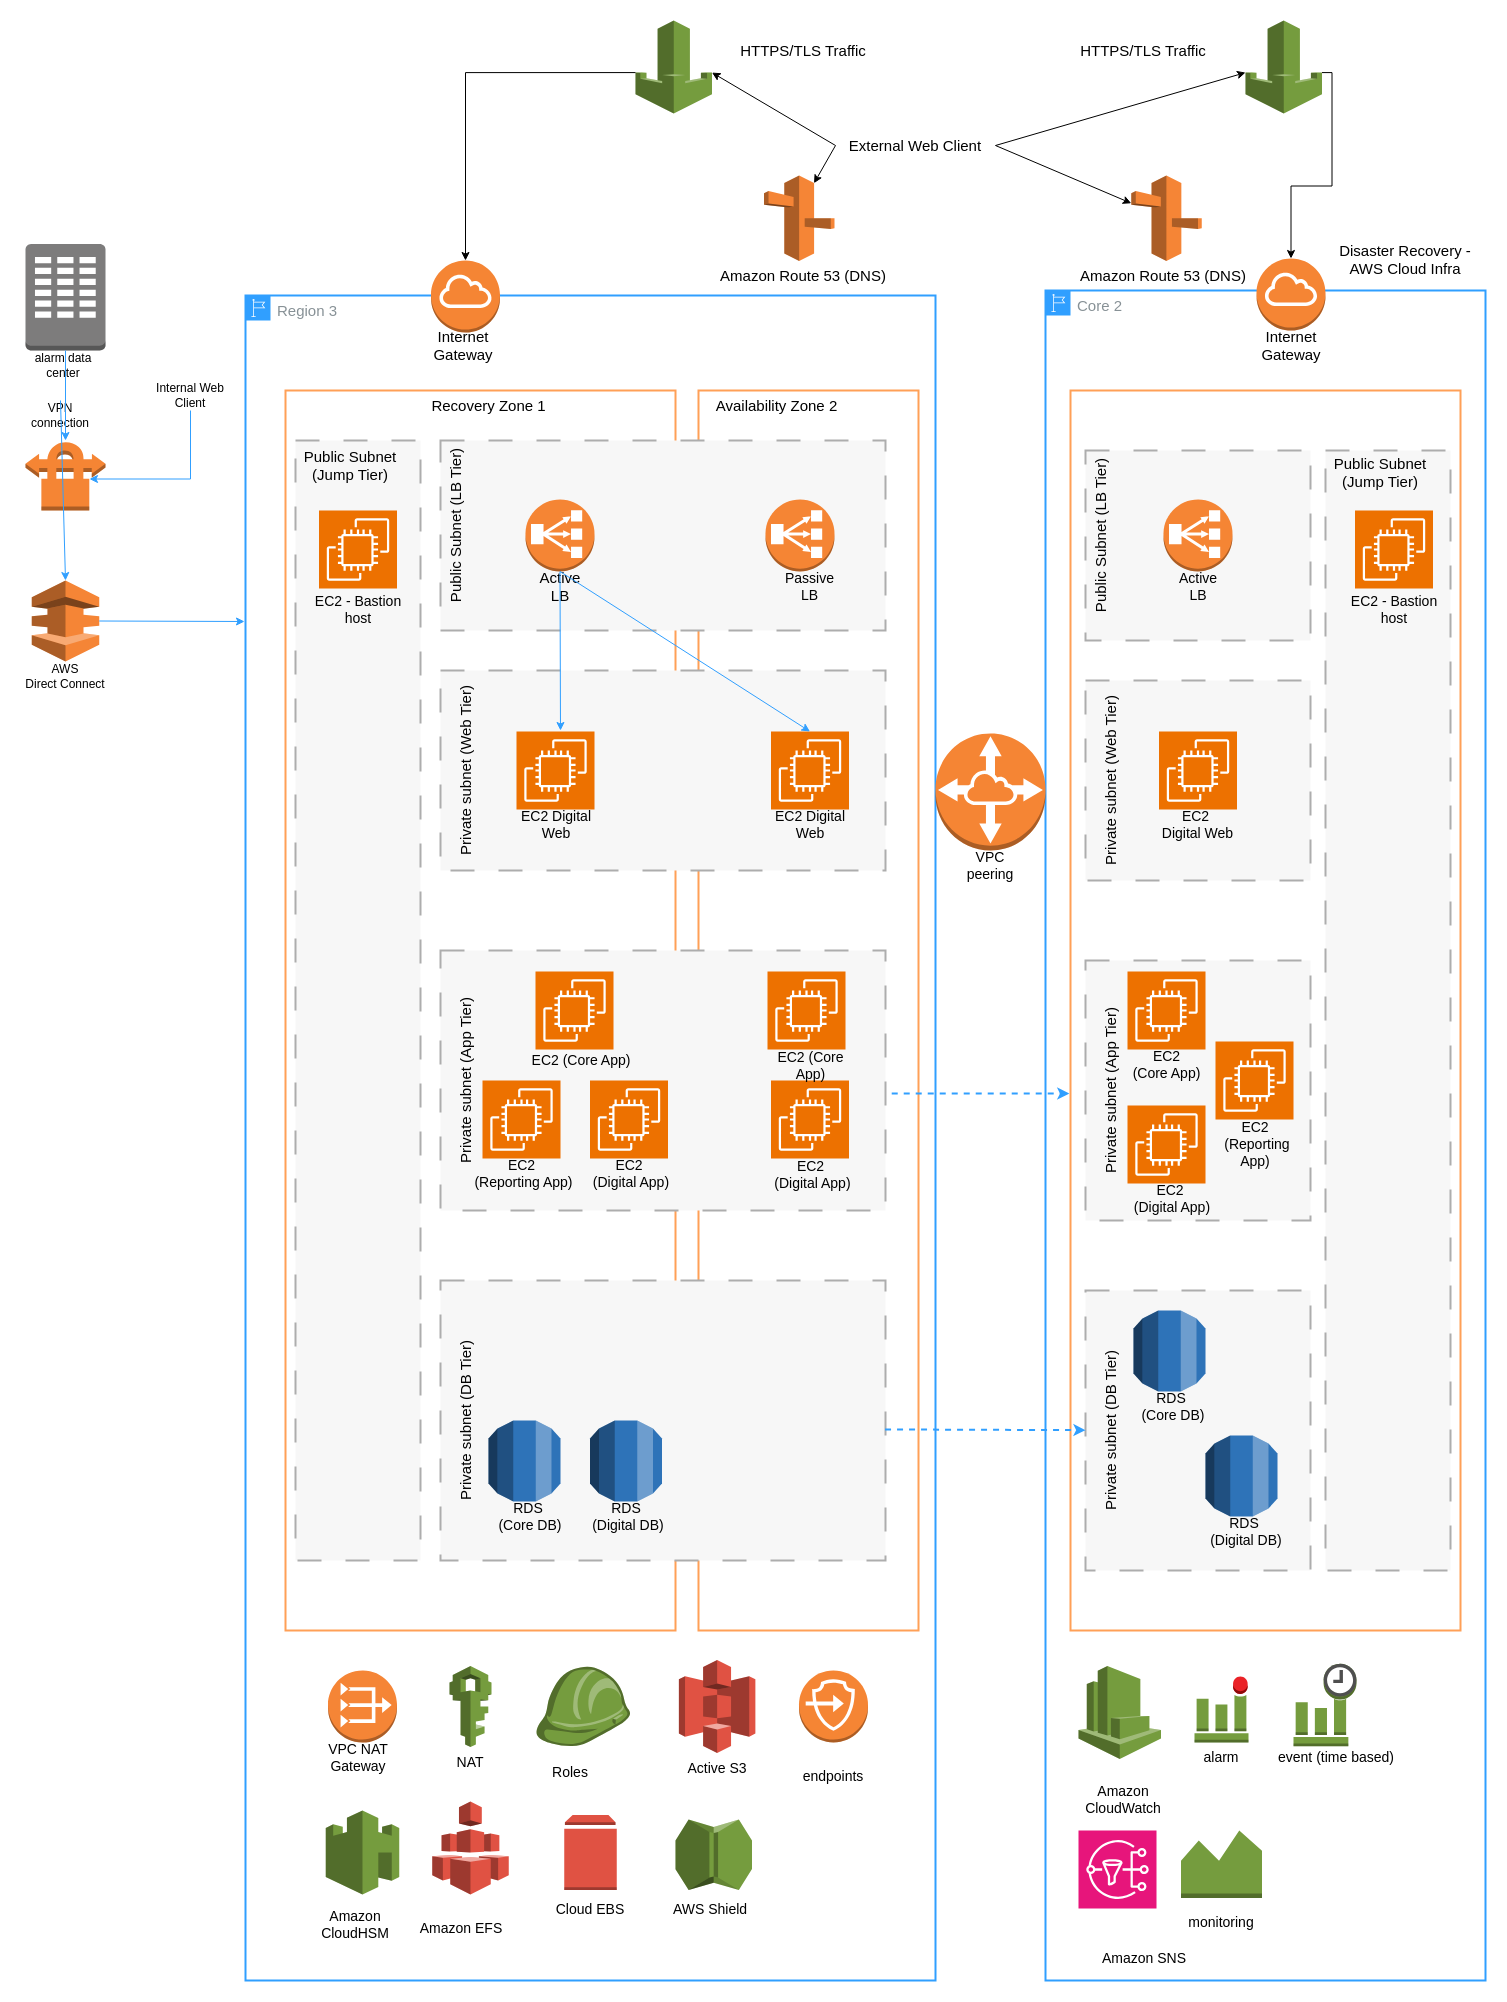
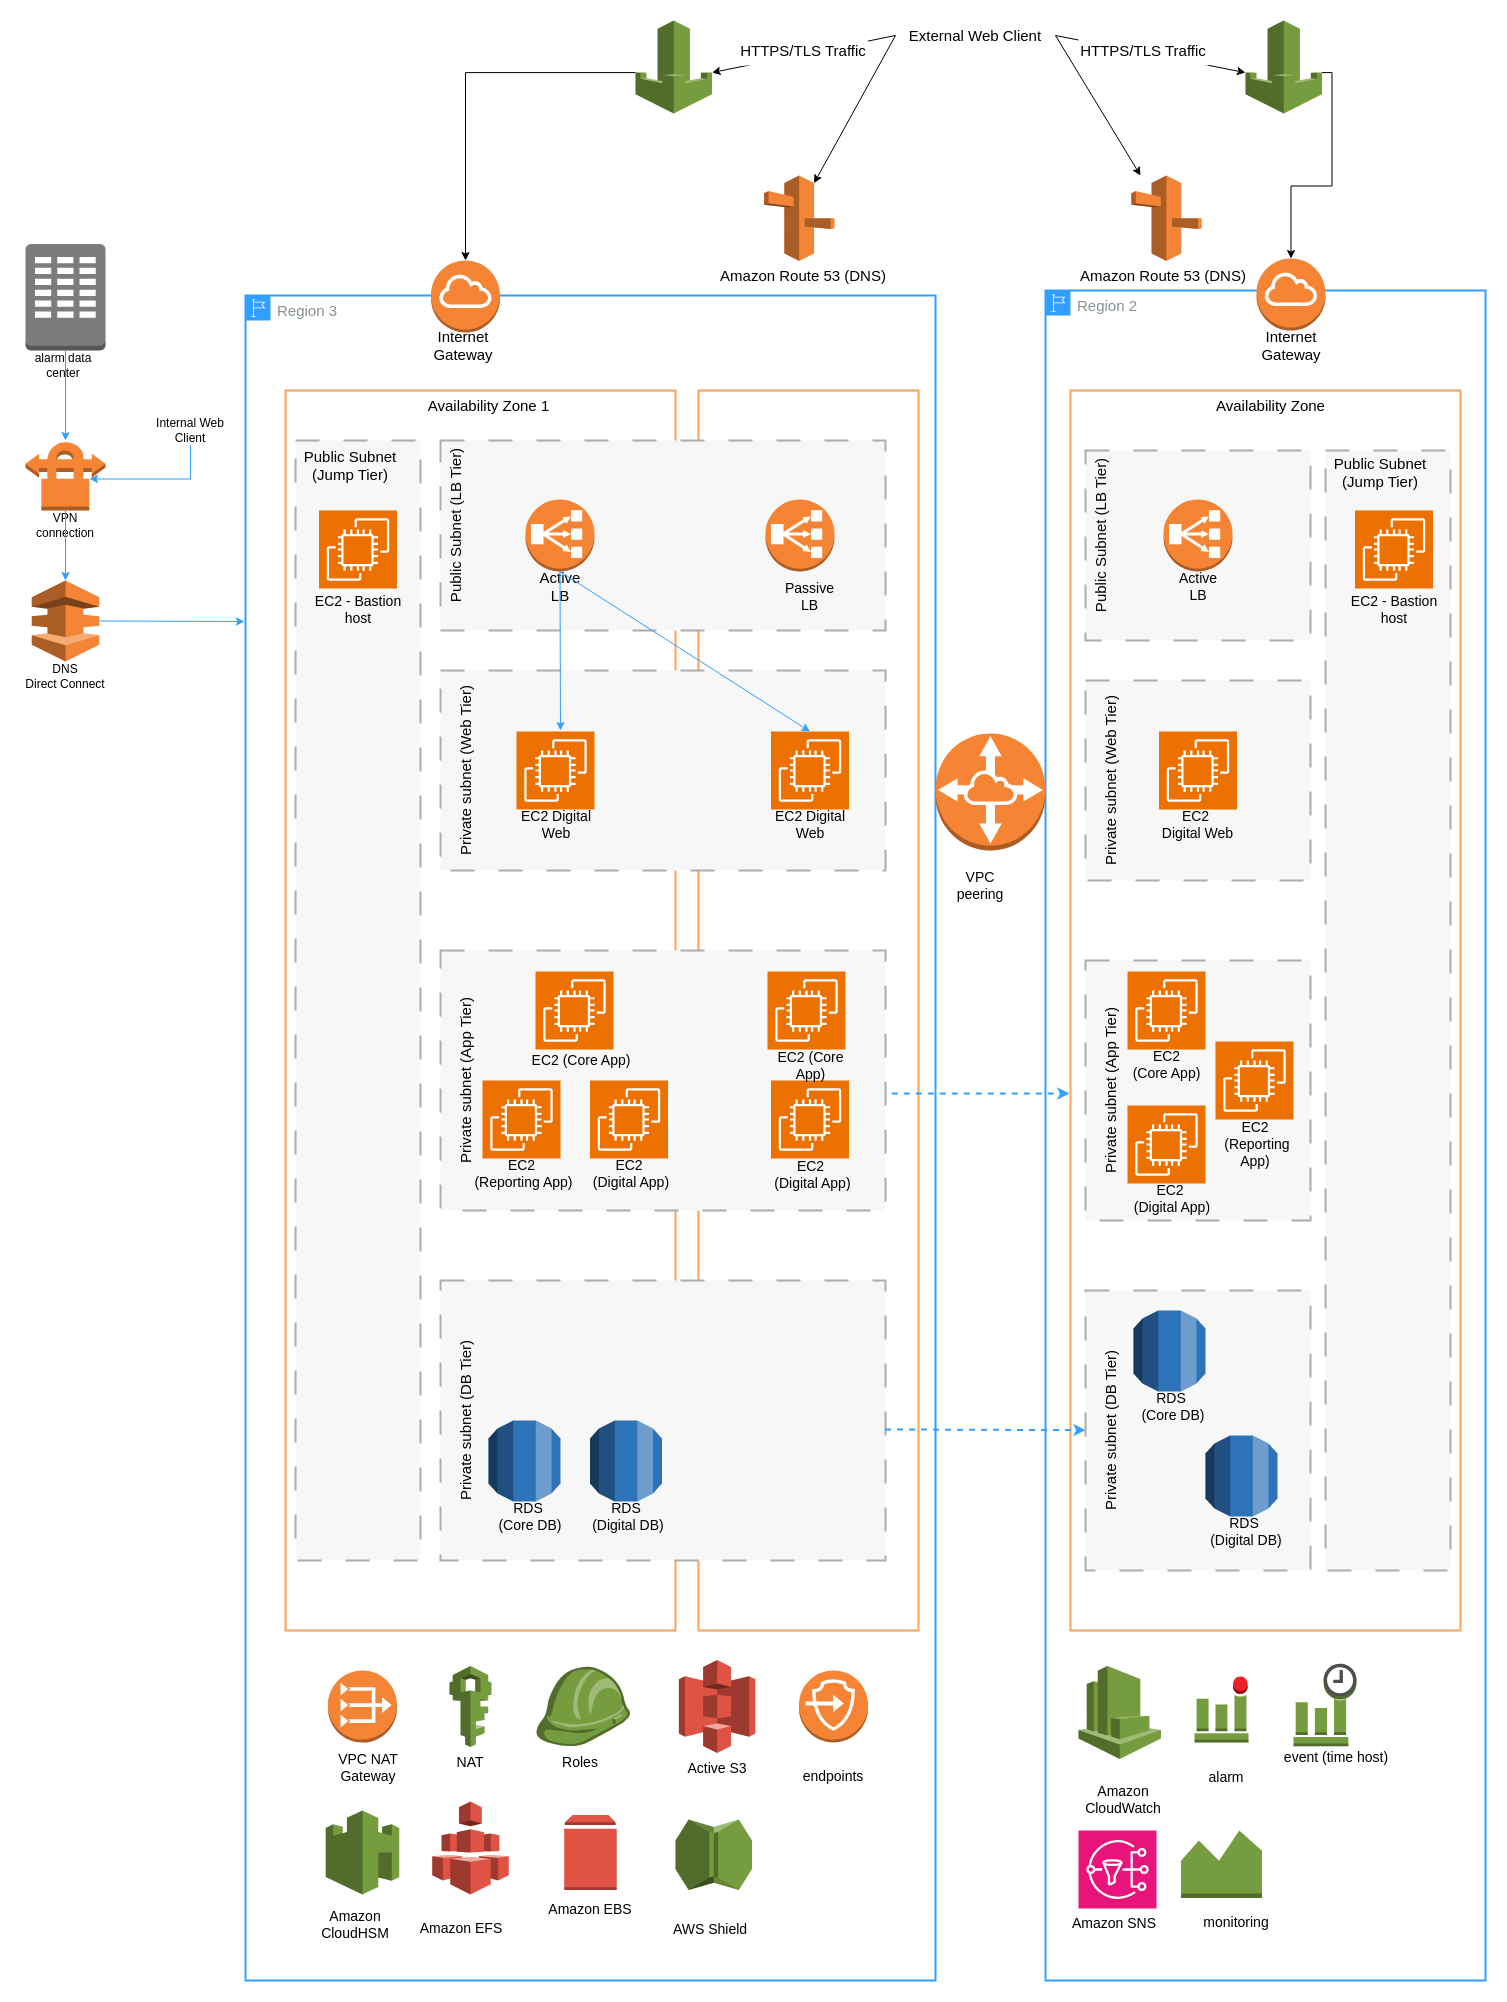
(916, 146) -> (976, 36)
(1406, 260) -> none
(1101, 307) -> (1107, 307)
(191, 396) -> (191, 431)
(489, 406) -> (489, 406)
(777, 406) -> none
none -> (1271, 406)
(61, 416) -> (66, 526)
(810, 587) -> (810, 597)
(66, 677) -> (66, 677)
(991, 866) -> (981, 886)
(358, 1758) -> (368, 1768)
(1222, 1758) -> (1227, 1778)
(1337, 1758) -> (1337, 1758)
(571, 1772) -> (581, 1762)
(591, 1910) -> (591, 1910)
(710, 1910) -> (710, 1930)
(1222, 1923) -> (1237, 1923)
(1144, 1959) -> (1114, 1924)
